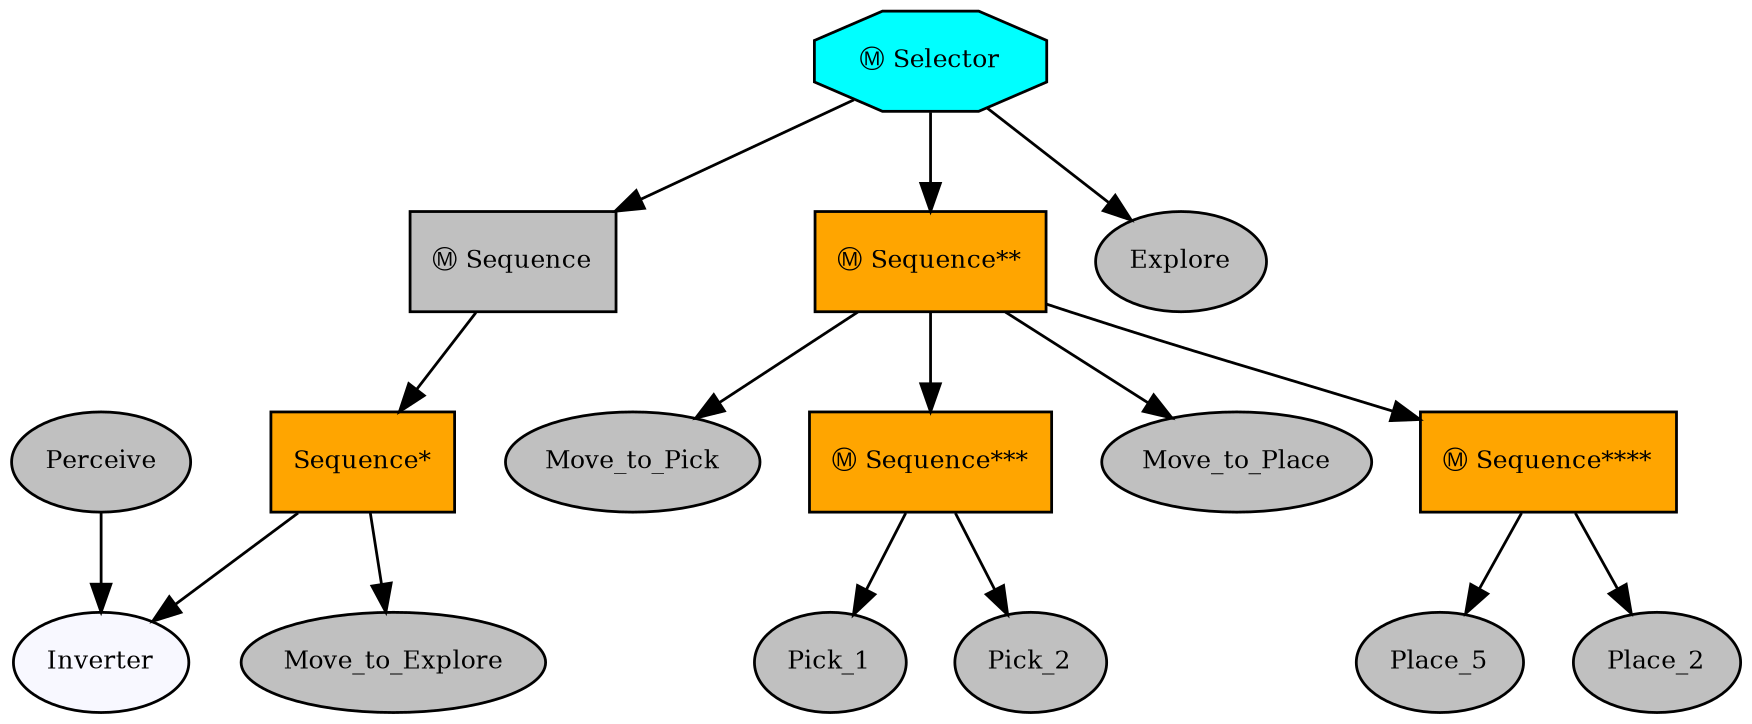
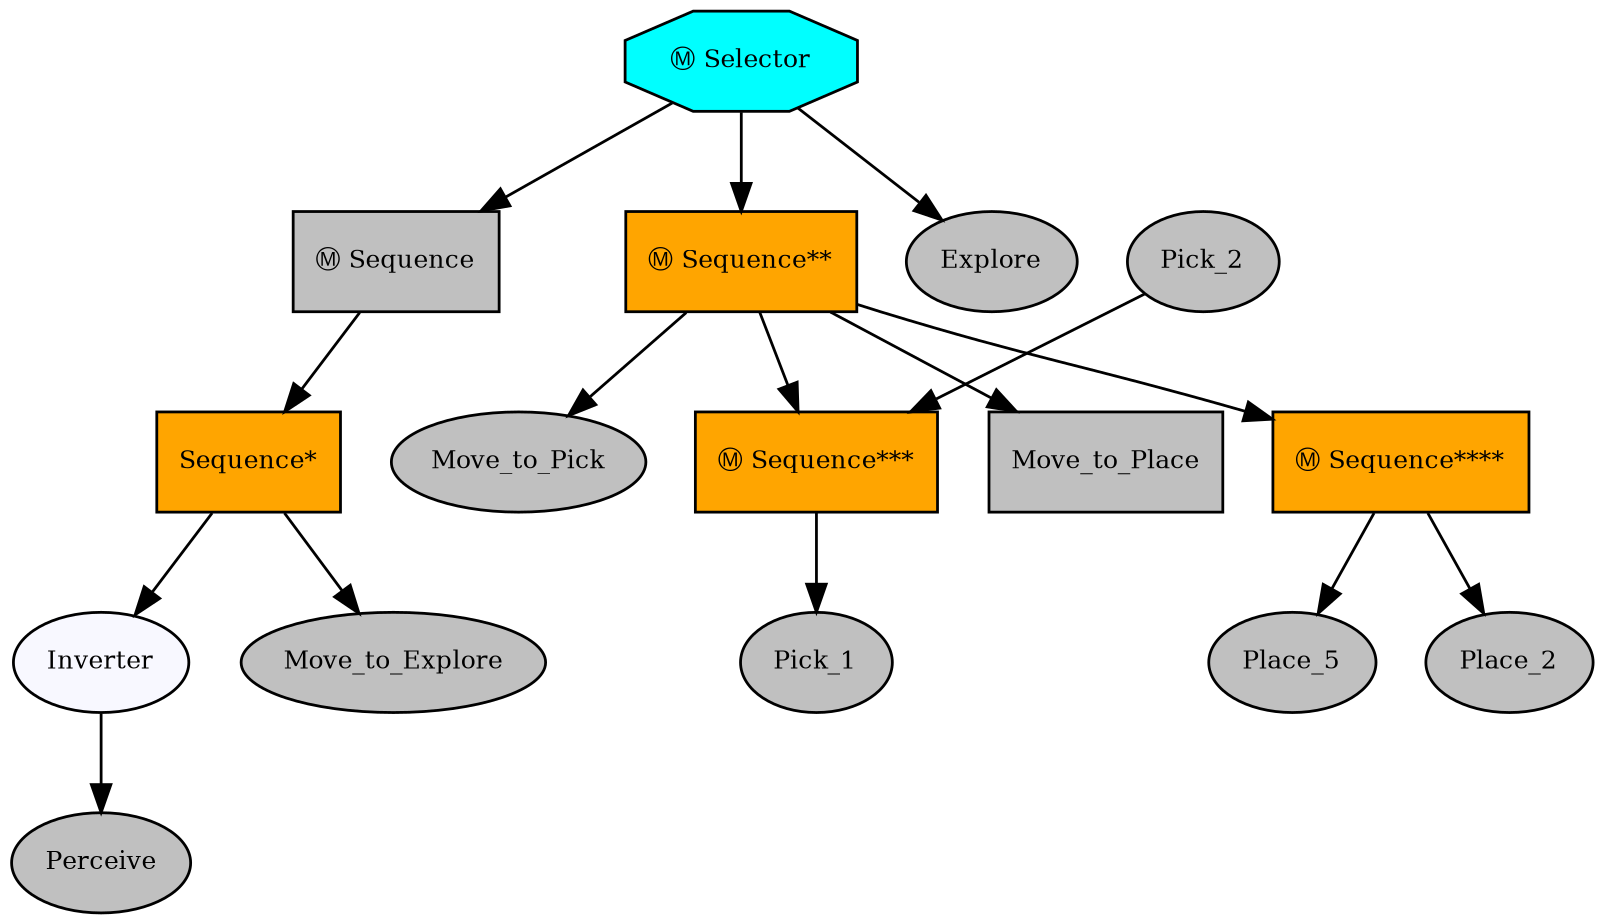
(1237, 462) -> (1106, 462)
(101, 549) -> (101, 749)
(975, 551) -> (1051, 341)
